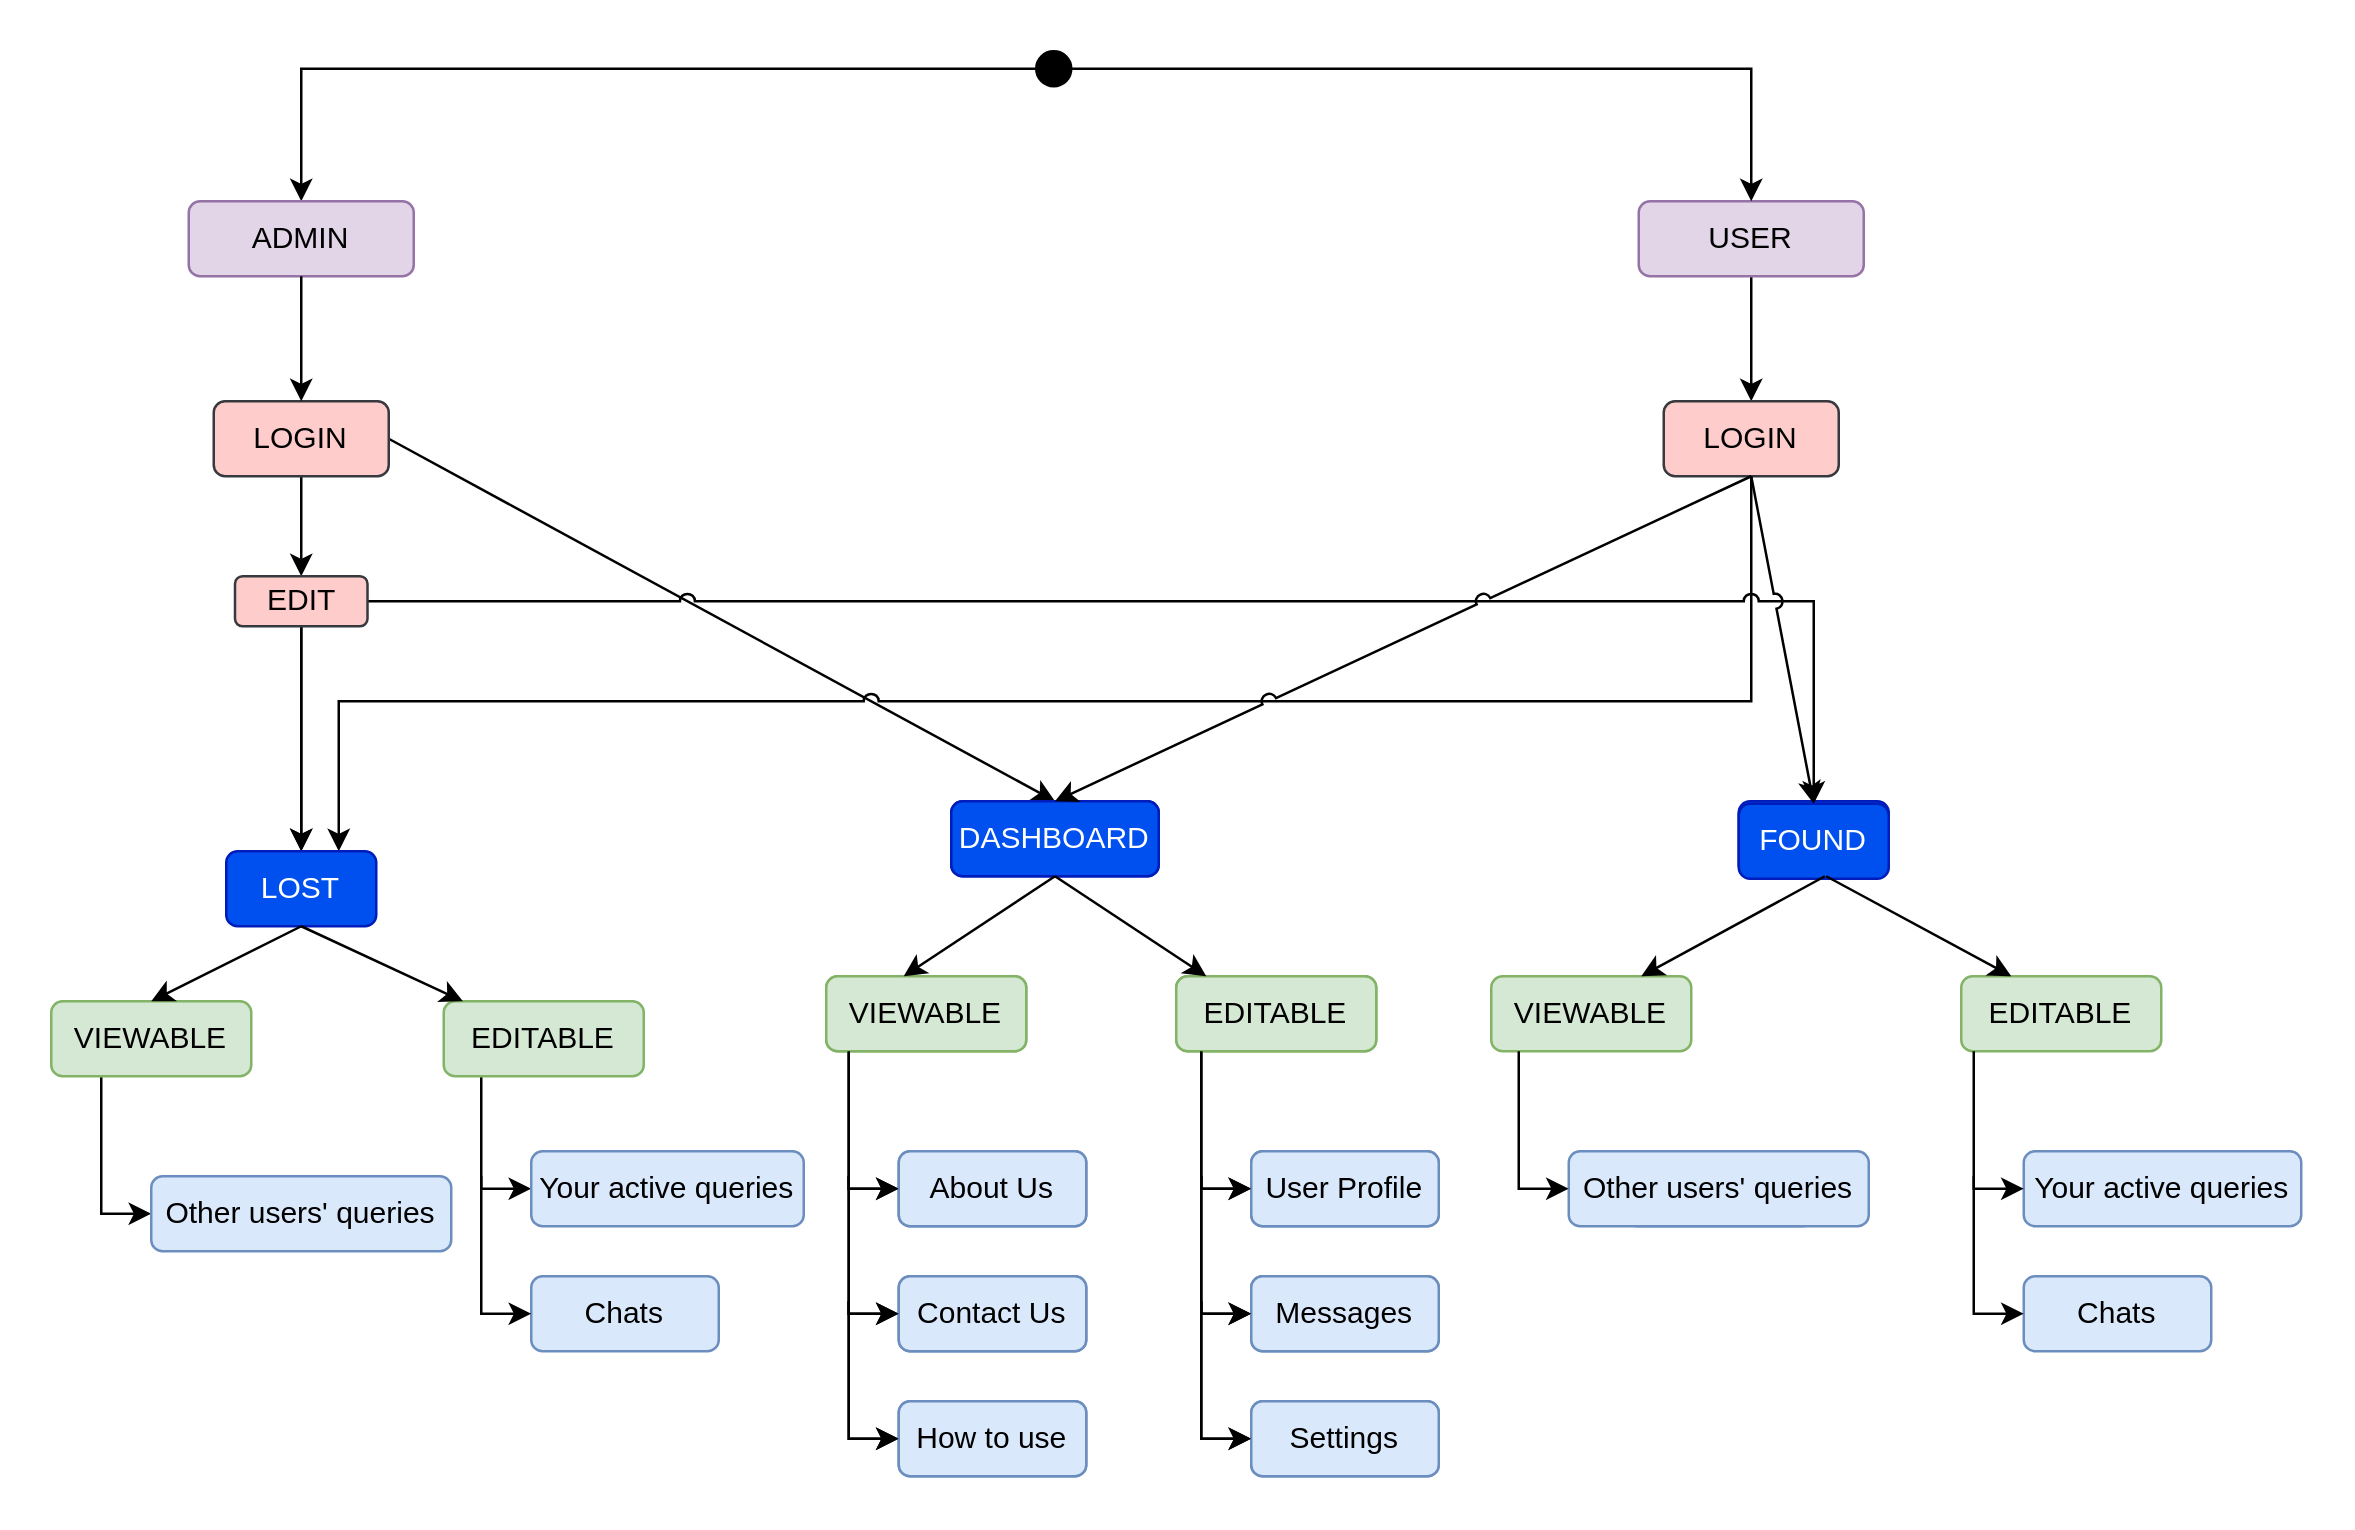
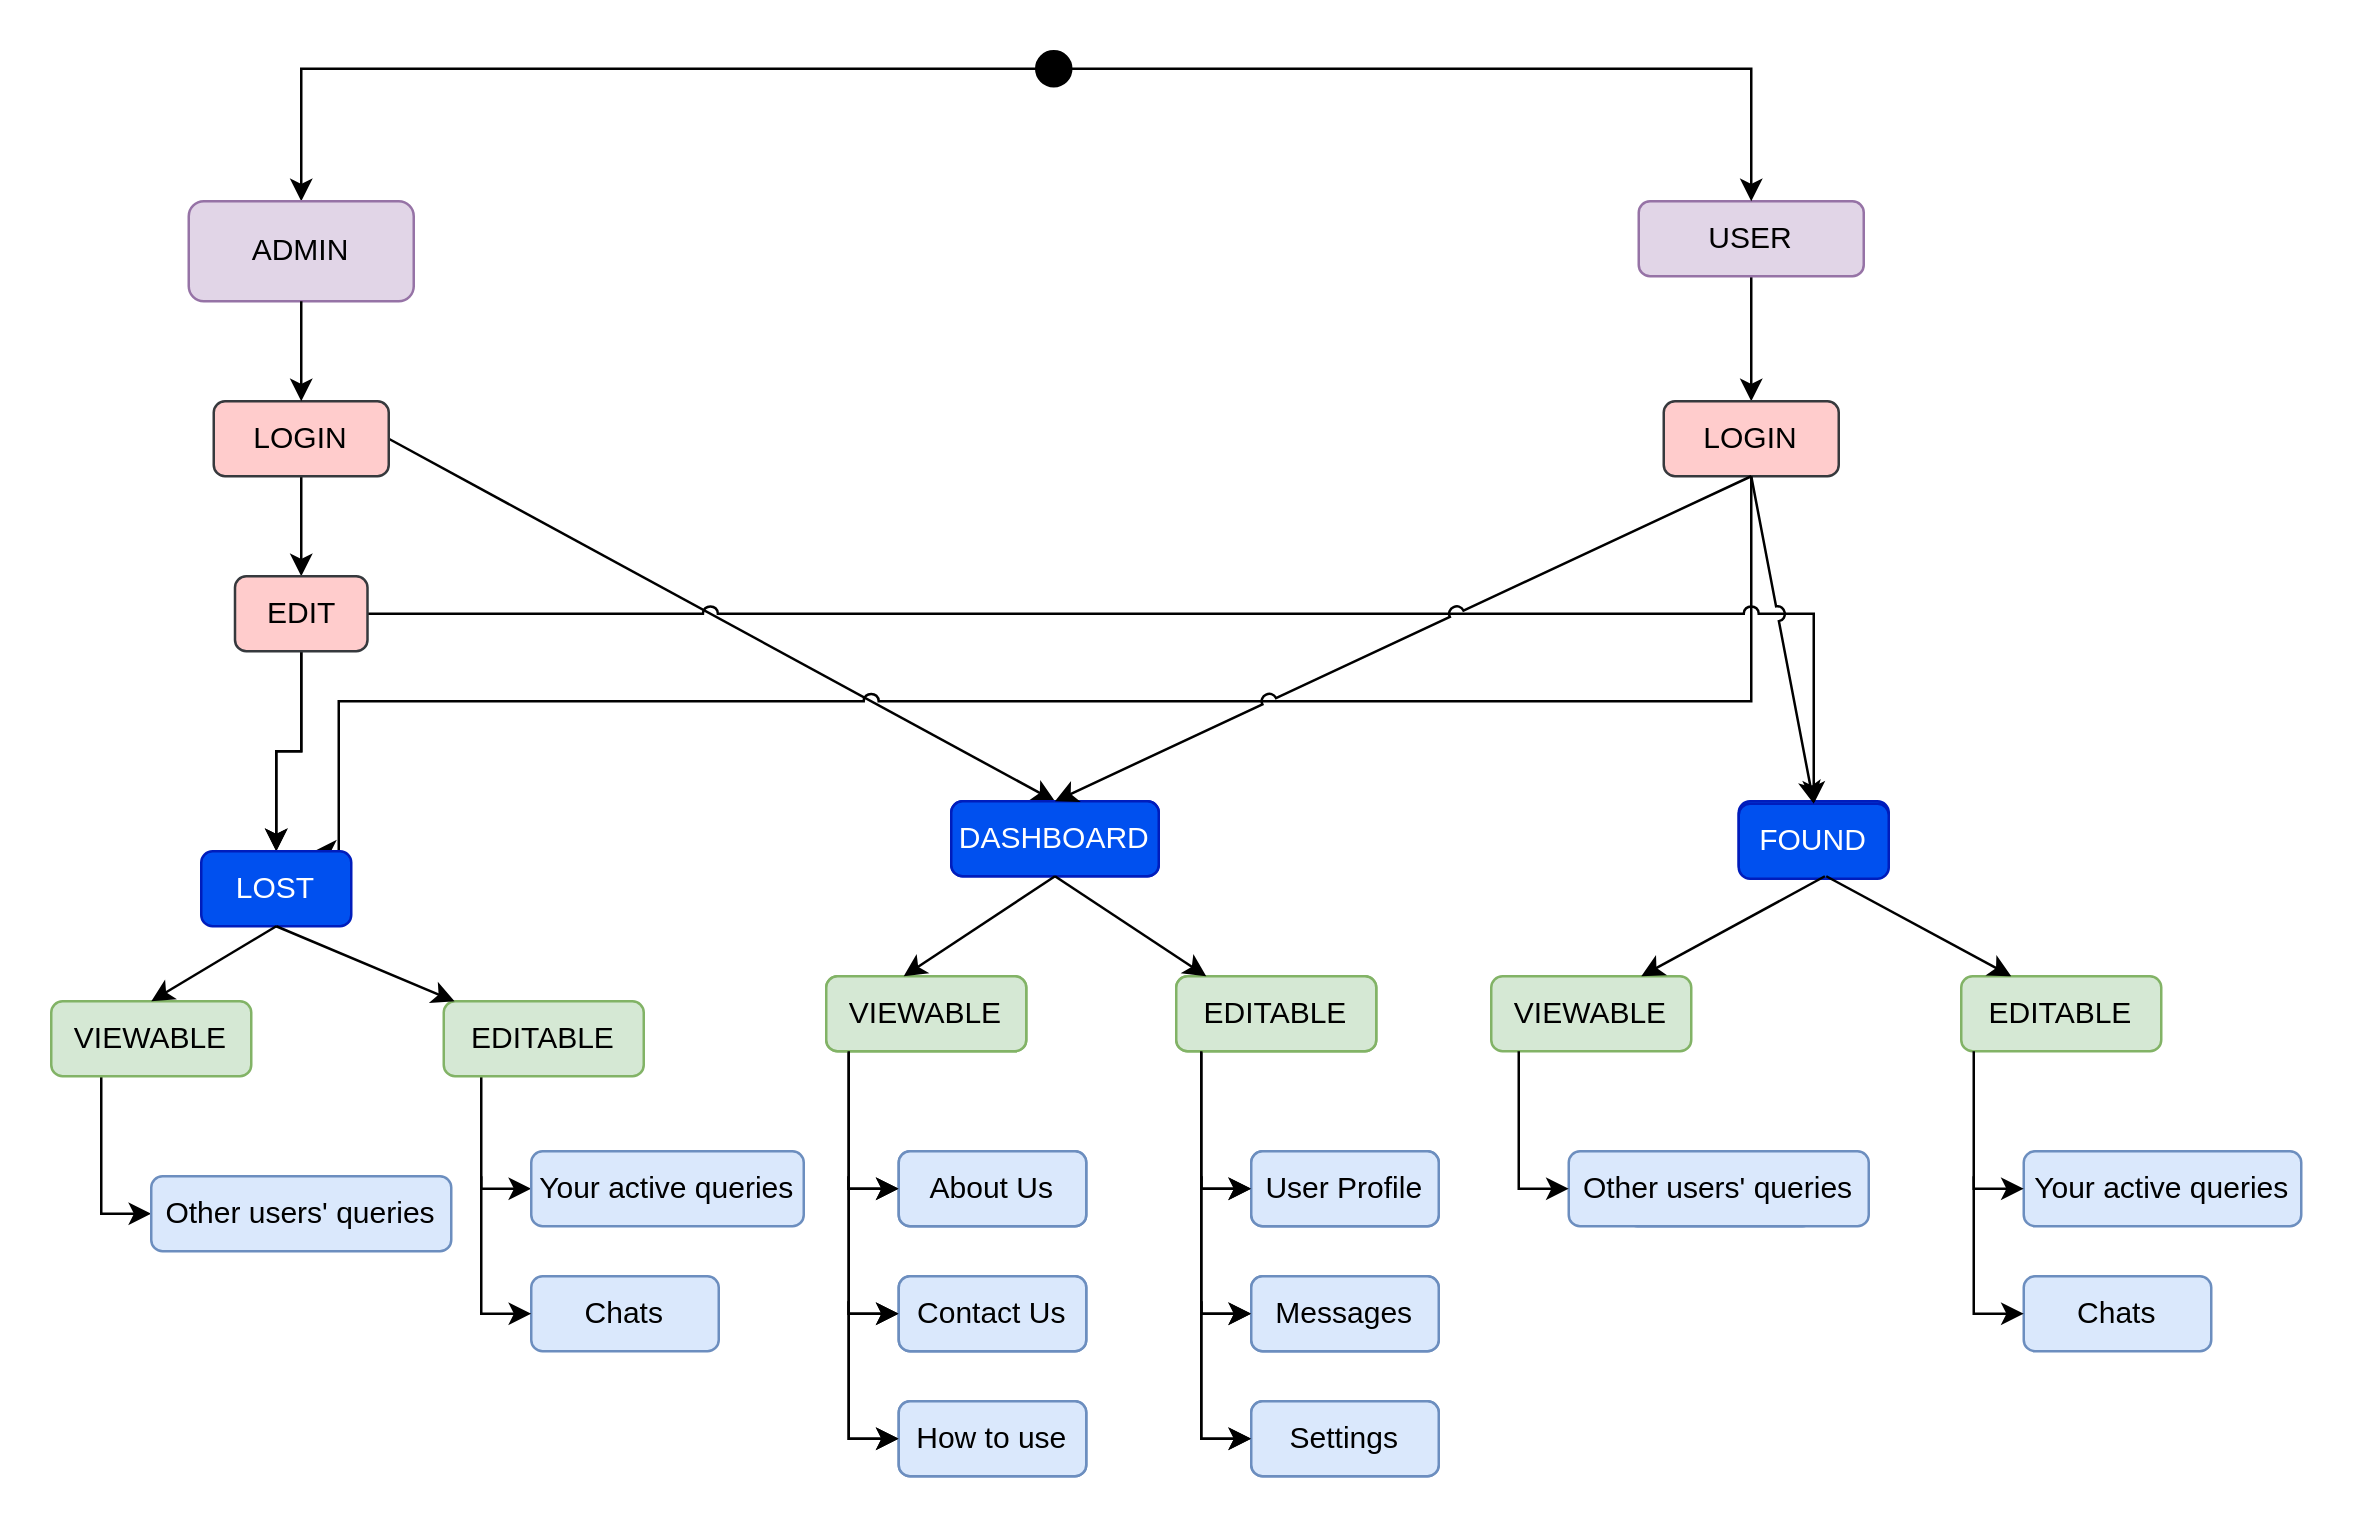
(301, 239) -> (301, 251)
(301, 601) -> (301, 614)
(301, 889) -> (276, 889)
